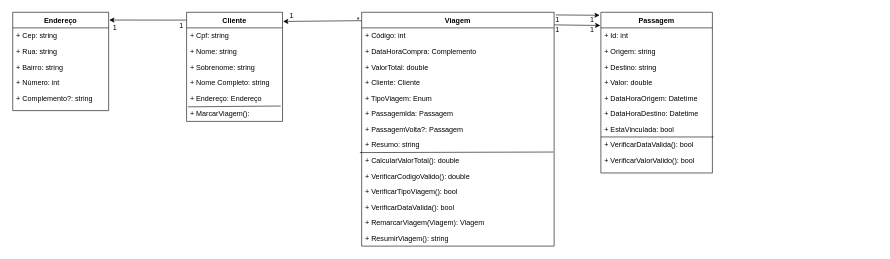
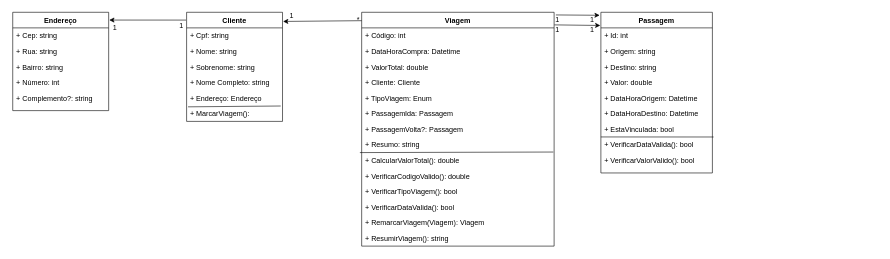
(420, 52) -> (413, 52)
